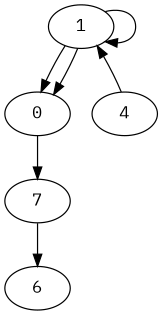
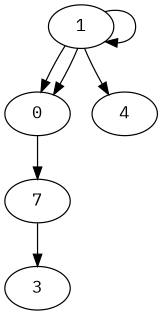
(113, 74) -> (93, 66)
(38, 288) -> (38, 288)
